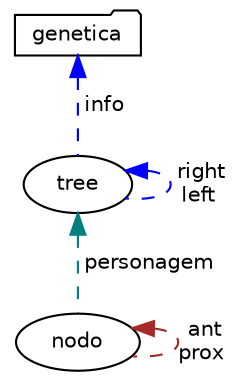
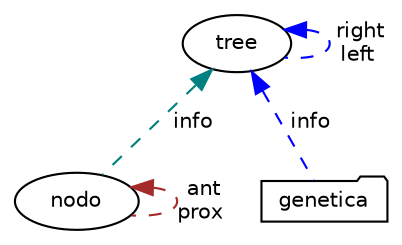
(78, 116) -> (288, 136)
(146, 263) -> (190, 122)
